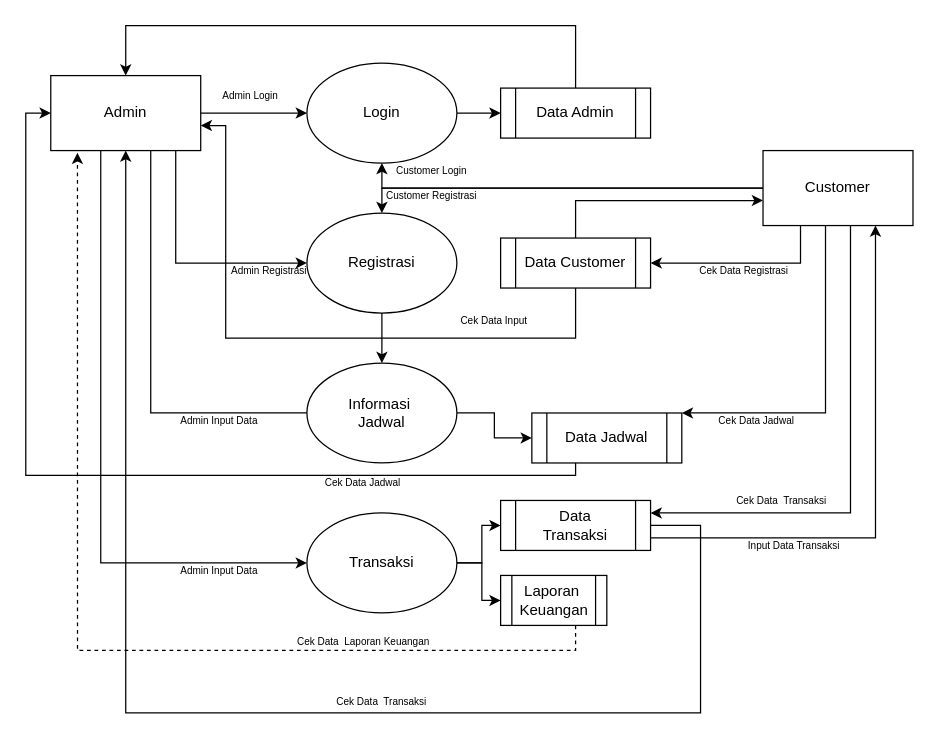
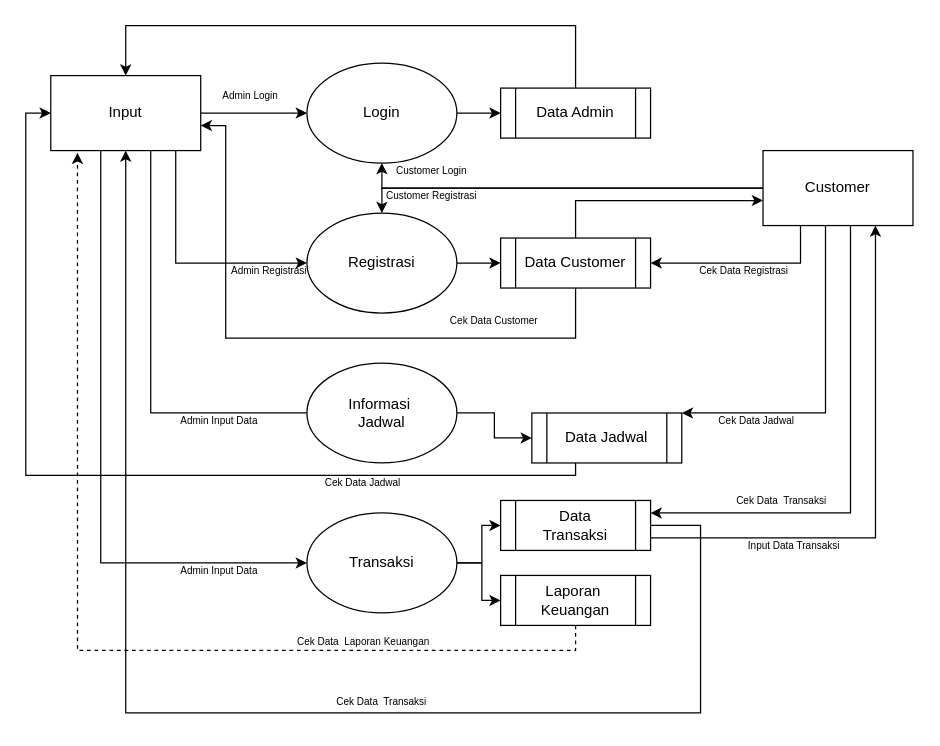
(126, 113) -> (126, 113)
(494, 319) -> (494, 319)
(382, 334) -> (481, 263)
(554, 601) -> (576, 601)
